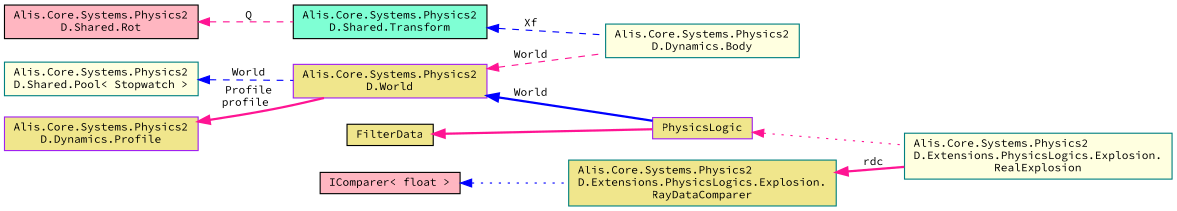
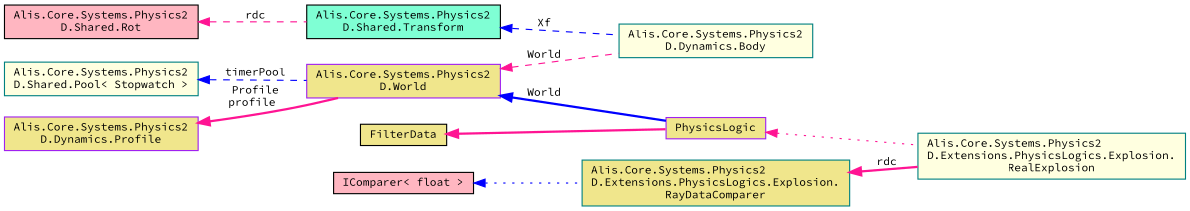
(246, 16) -> (252, 16)
(246, 73) -> (252, 73)
